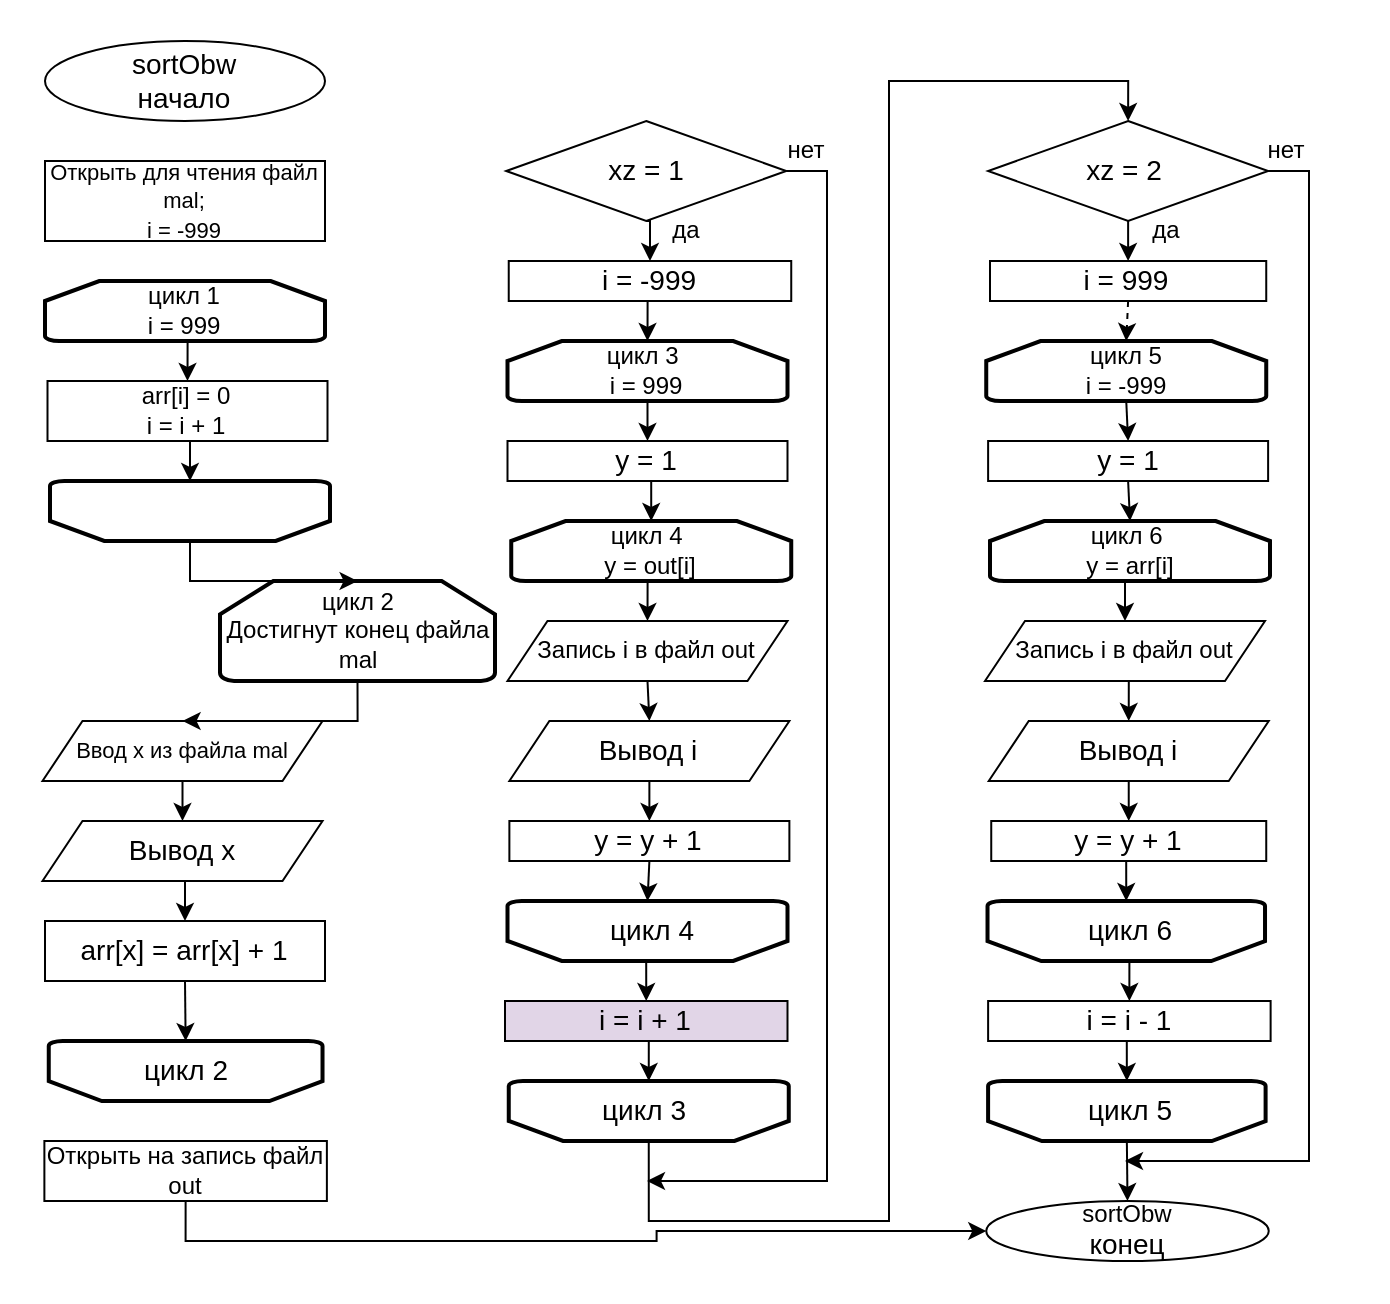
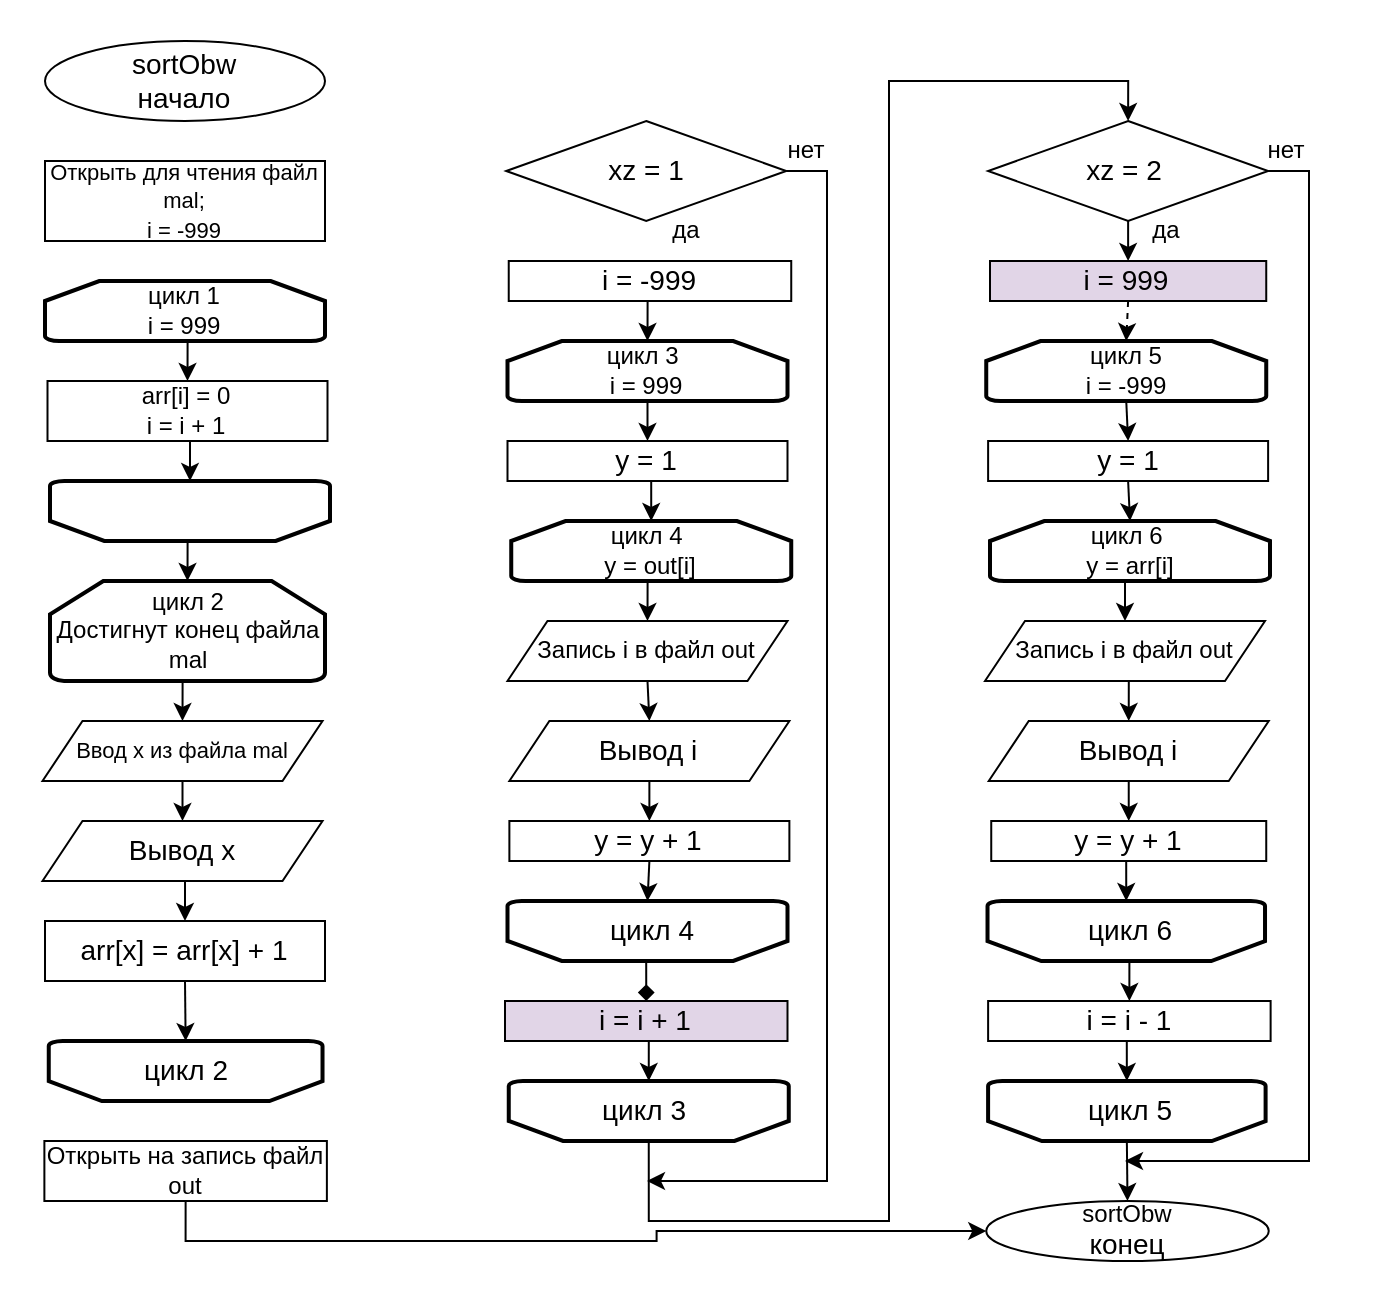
(650, 233) -> none
(1128, 281) -> (1128, 281)
(358, 631) -> (188, 631)
(646, 985) -> (646, 984)
